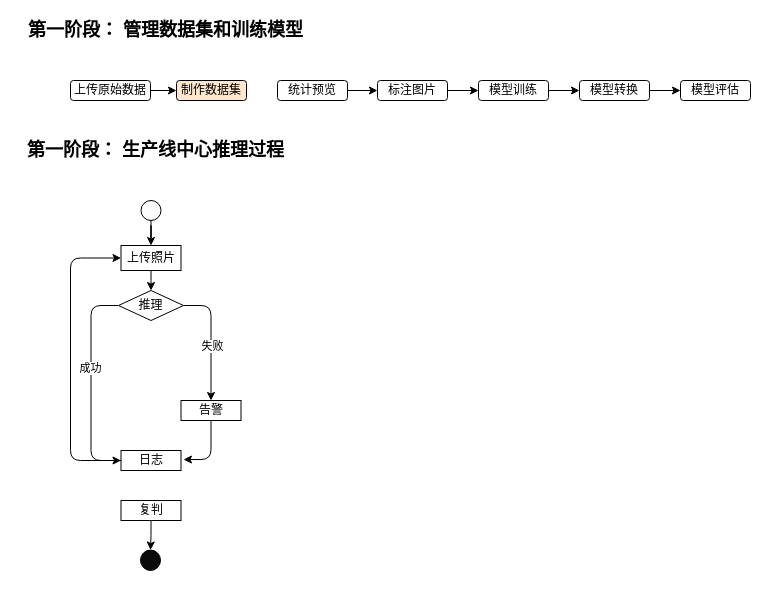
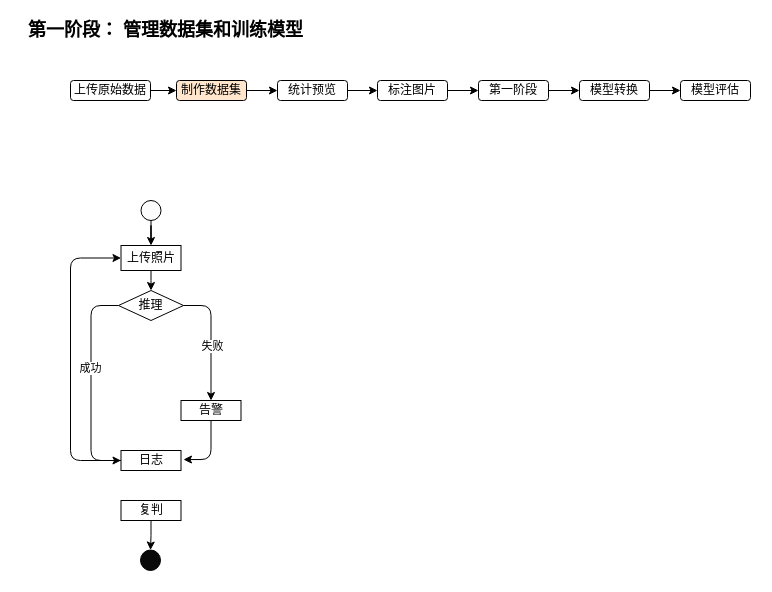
none -> (266, 91)
(514, 91) -> (514, 91)
(156, 151) -> none
